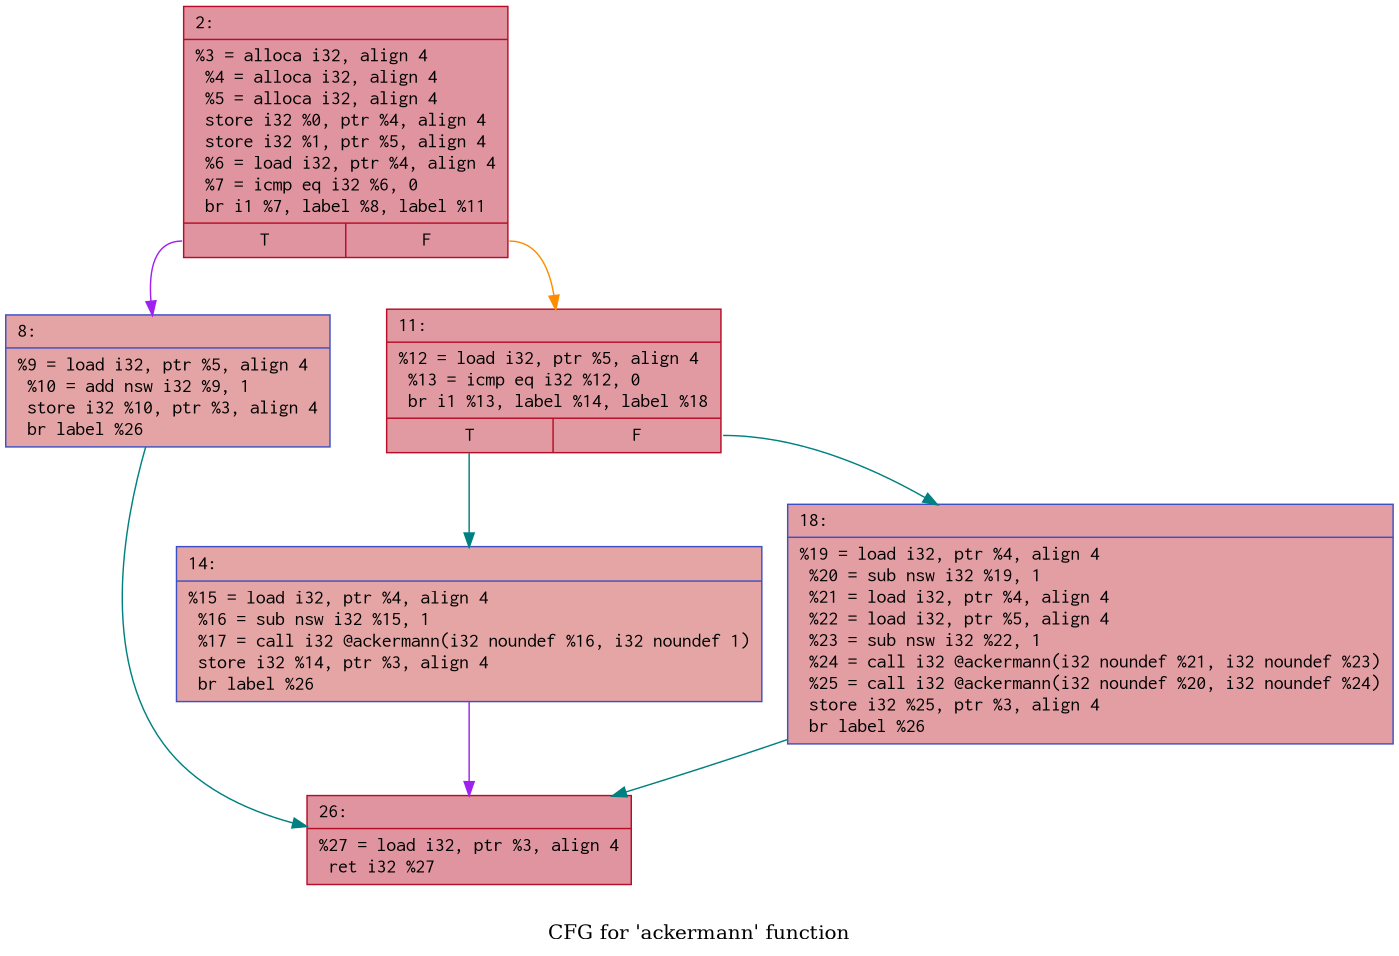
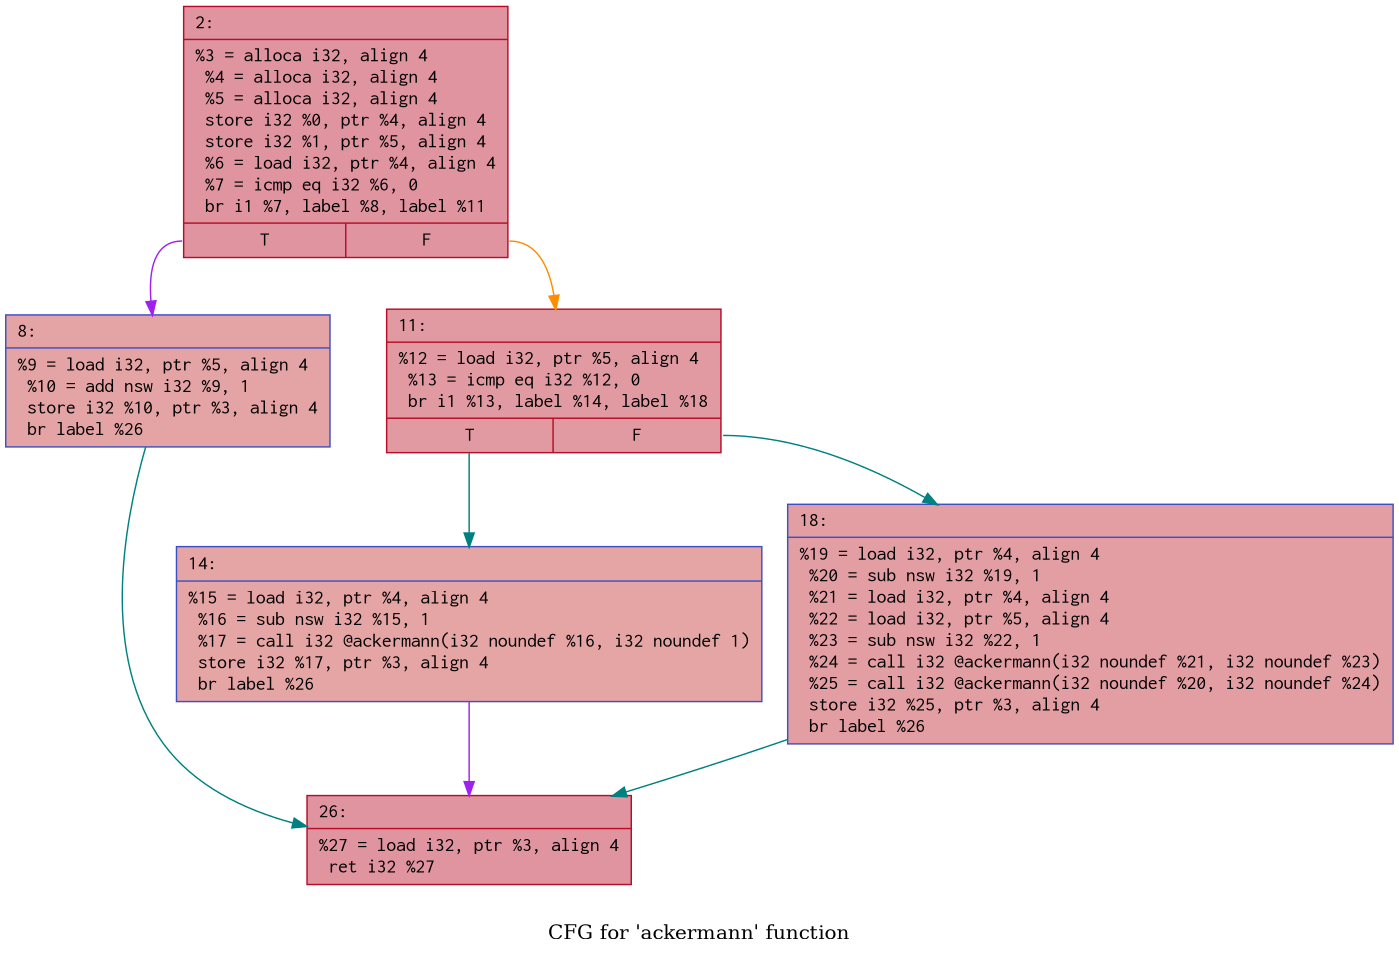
(339, 662) -> (339, 662)
